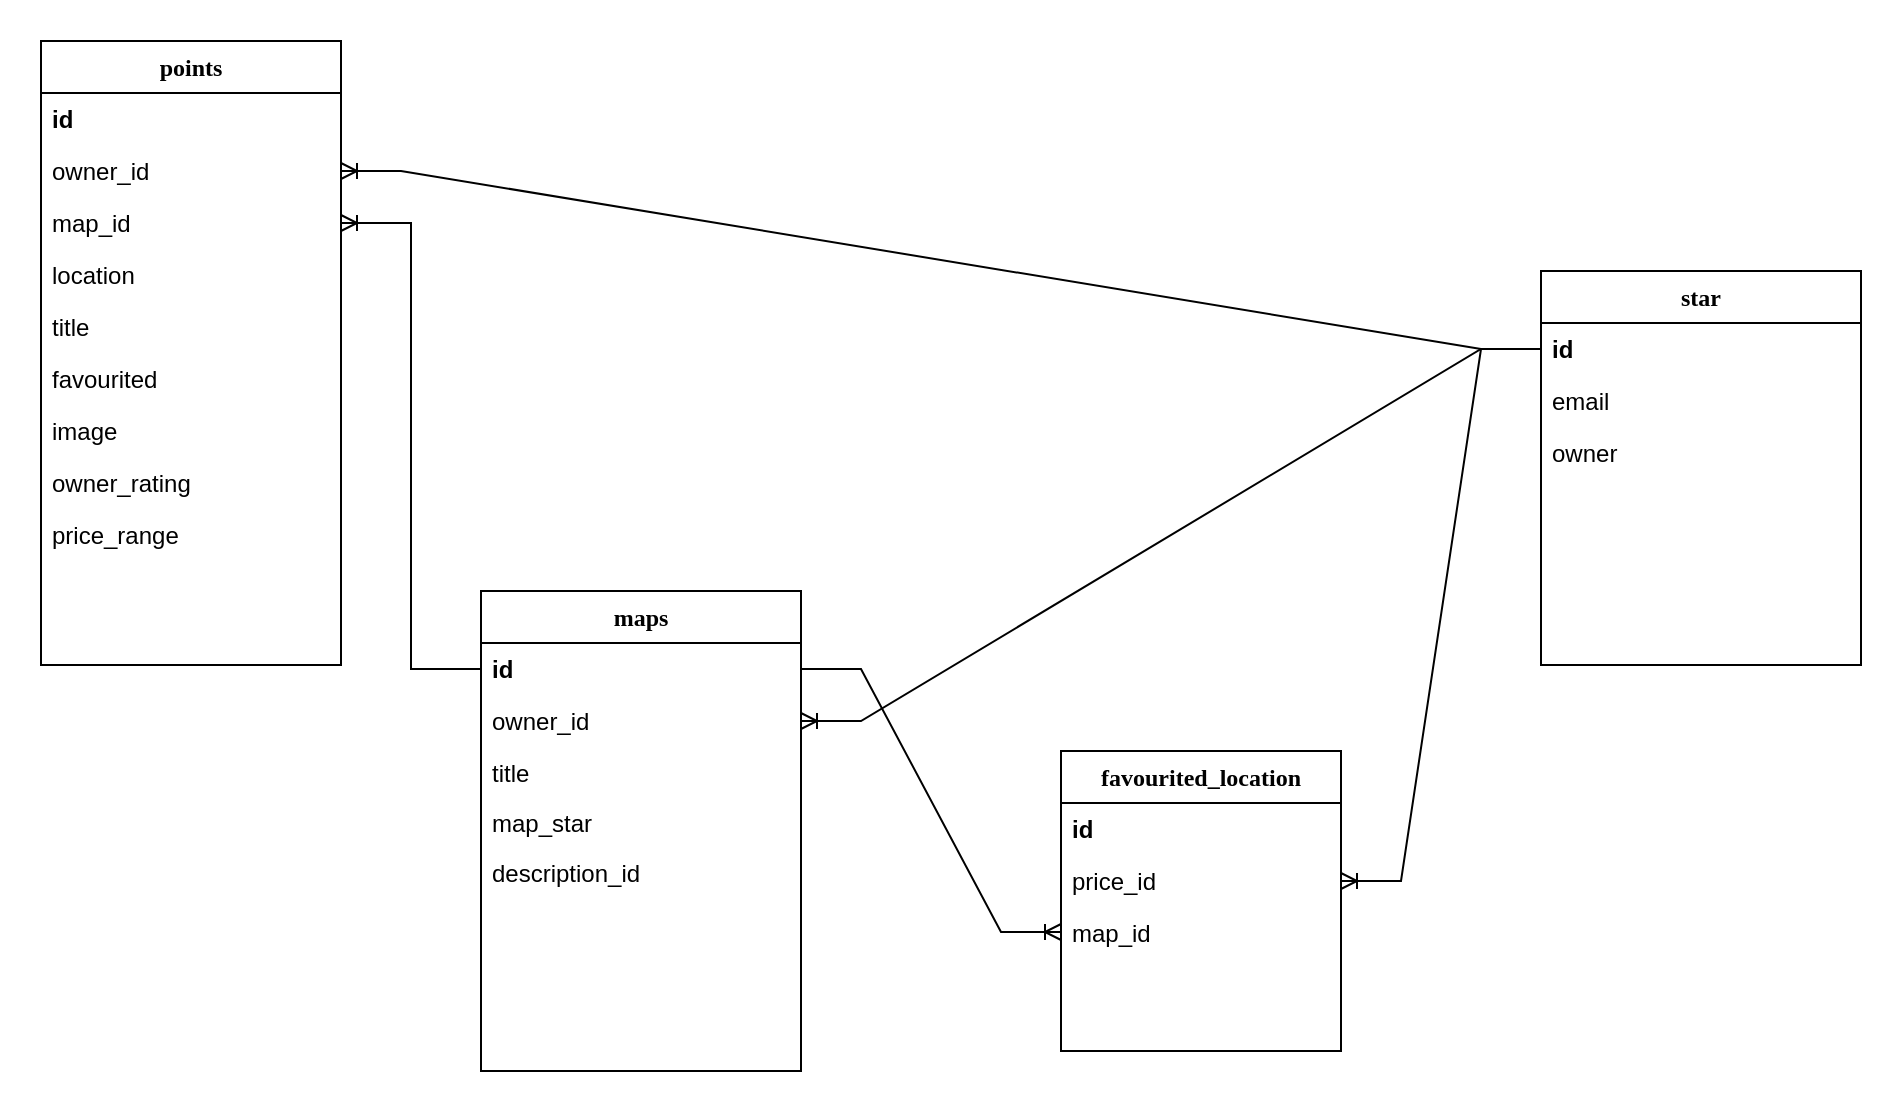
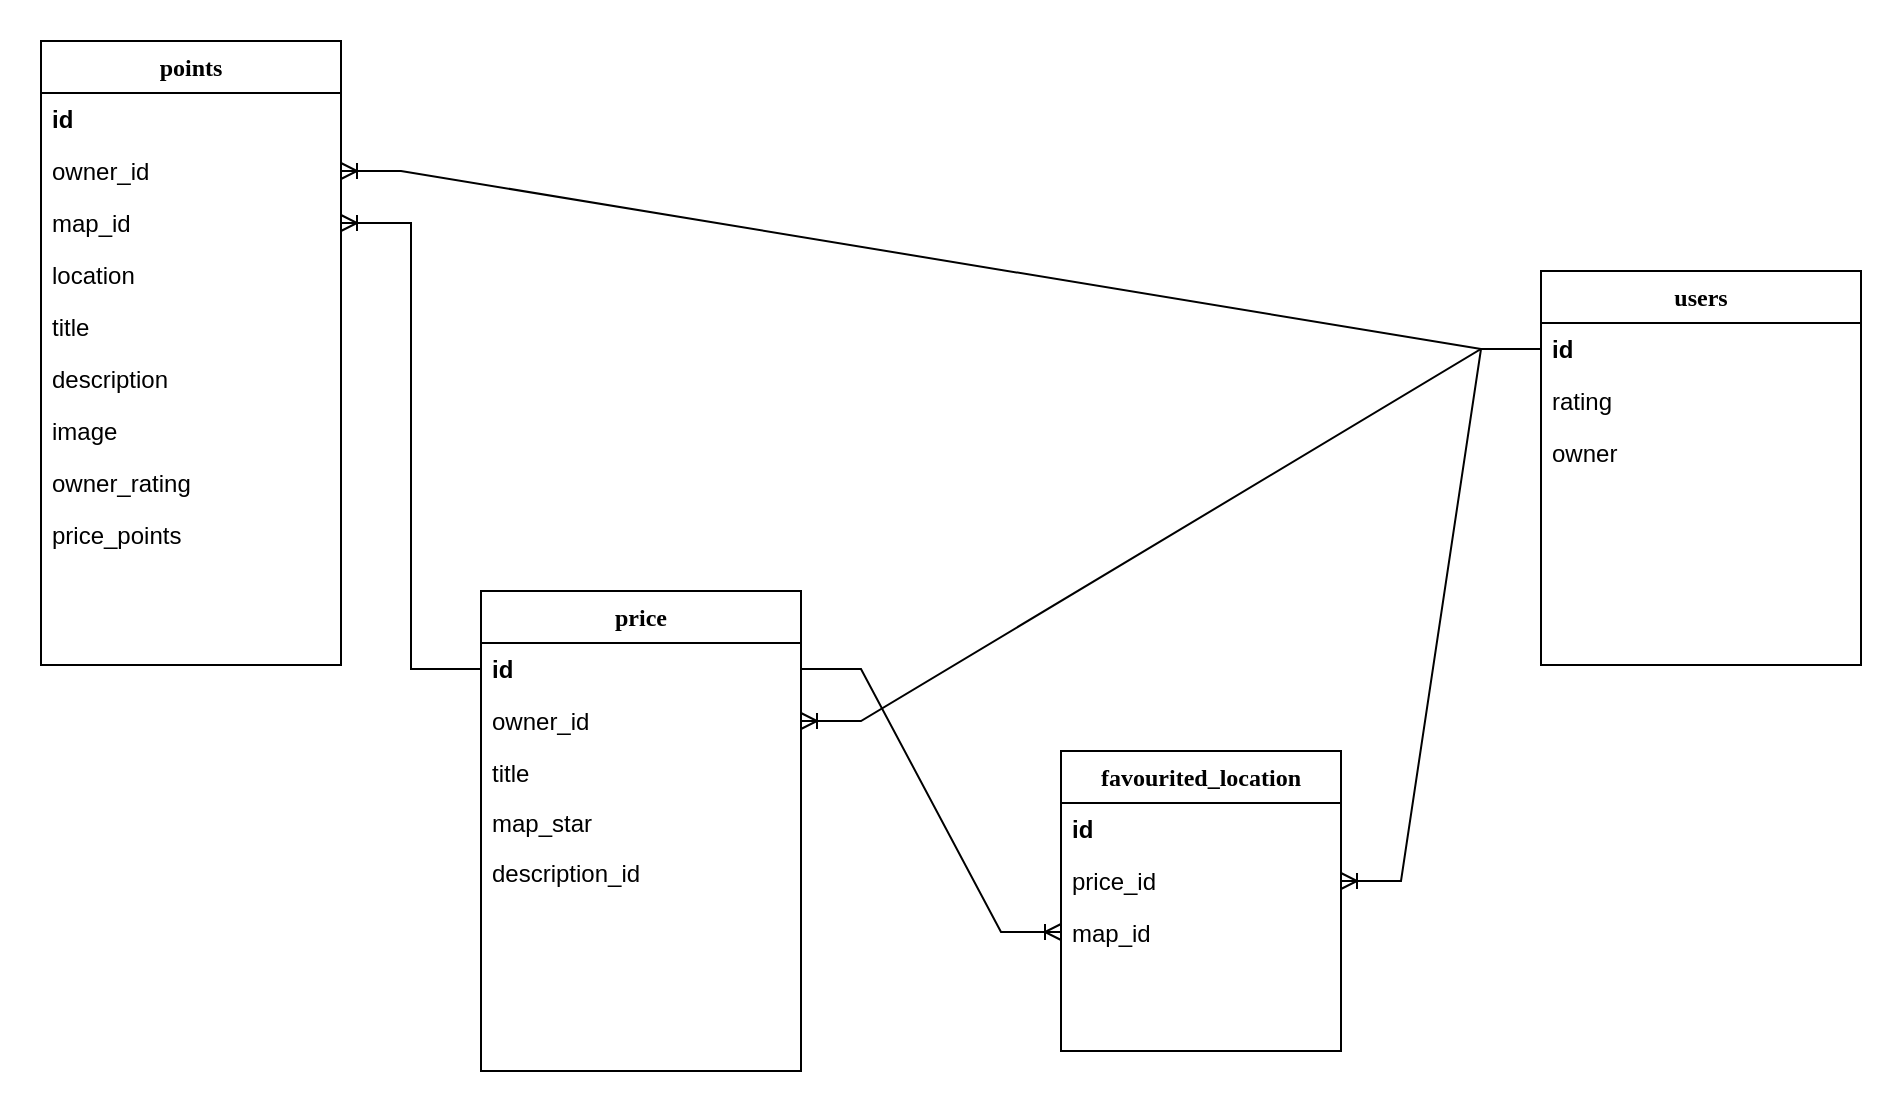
(1702, 299) -> (1702, 299)
(117, 381) -> (121, 381)
(1580, 403) -> (1590, 403)
(124, 537) -> (127, 537)
(642, 619) -> (642, 619)
